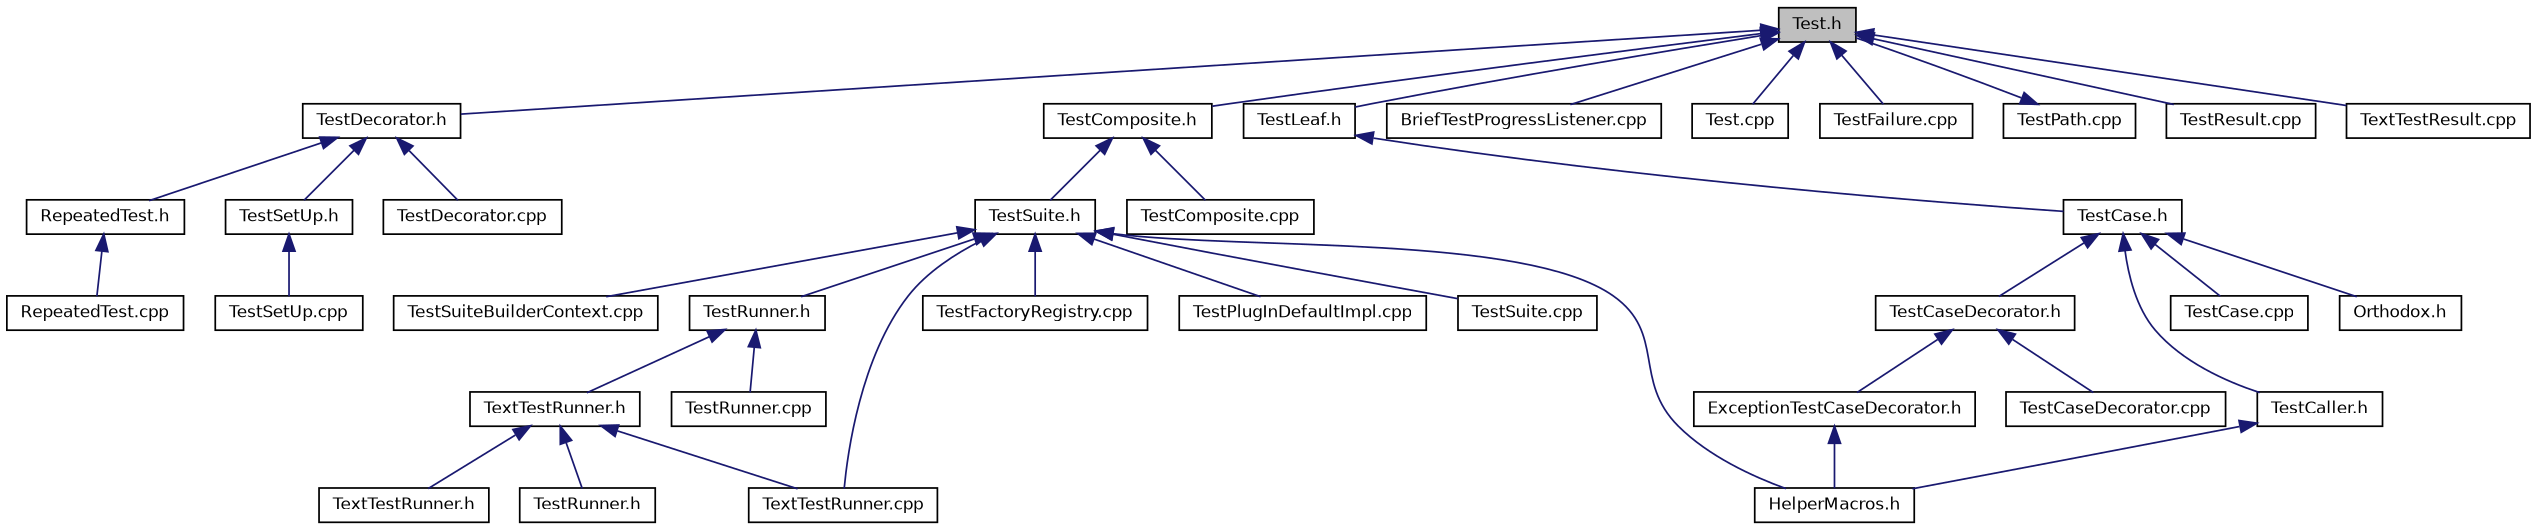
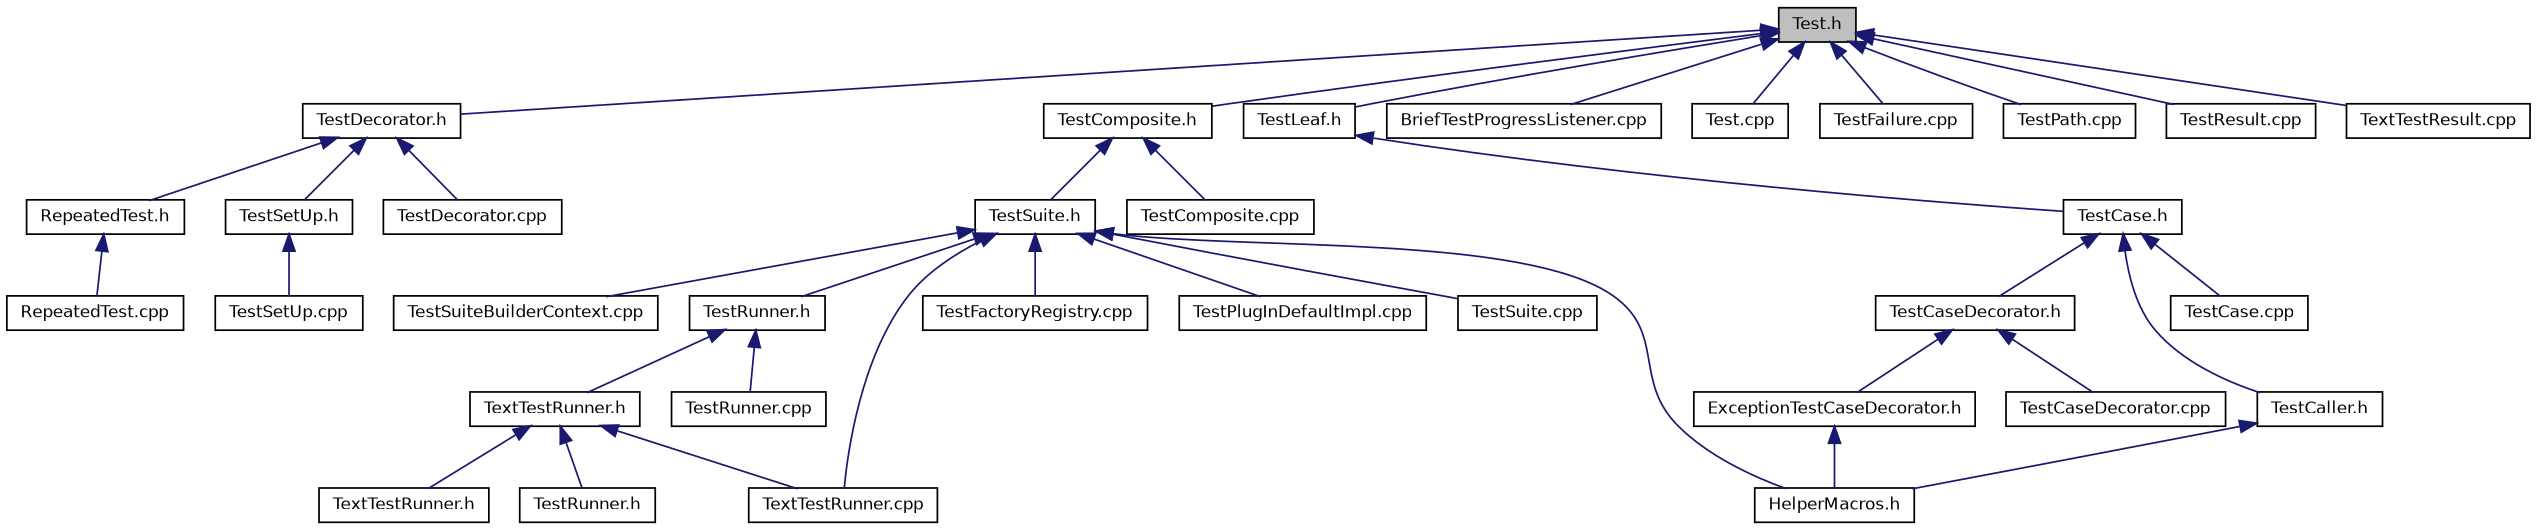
(1939, 67) -> (1942, 77)
(2401, 313) -> none
